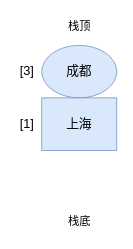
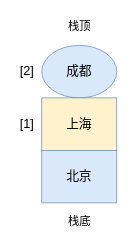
(27, 72) -> (27, 72)
(79, 124) -> (79, 124)
none -> (79, 177)
